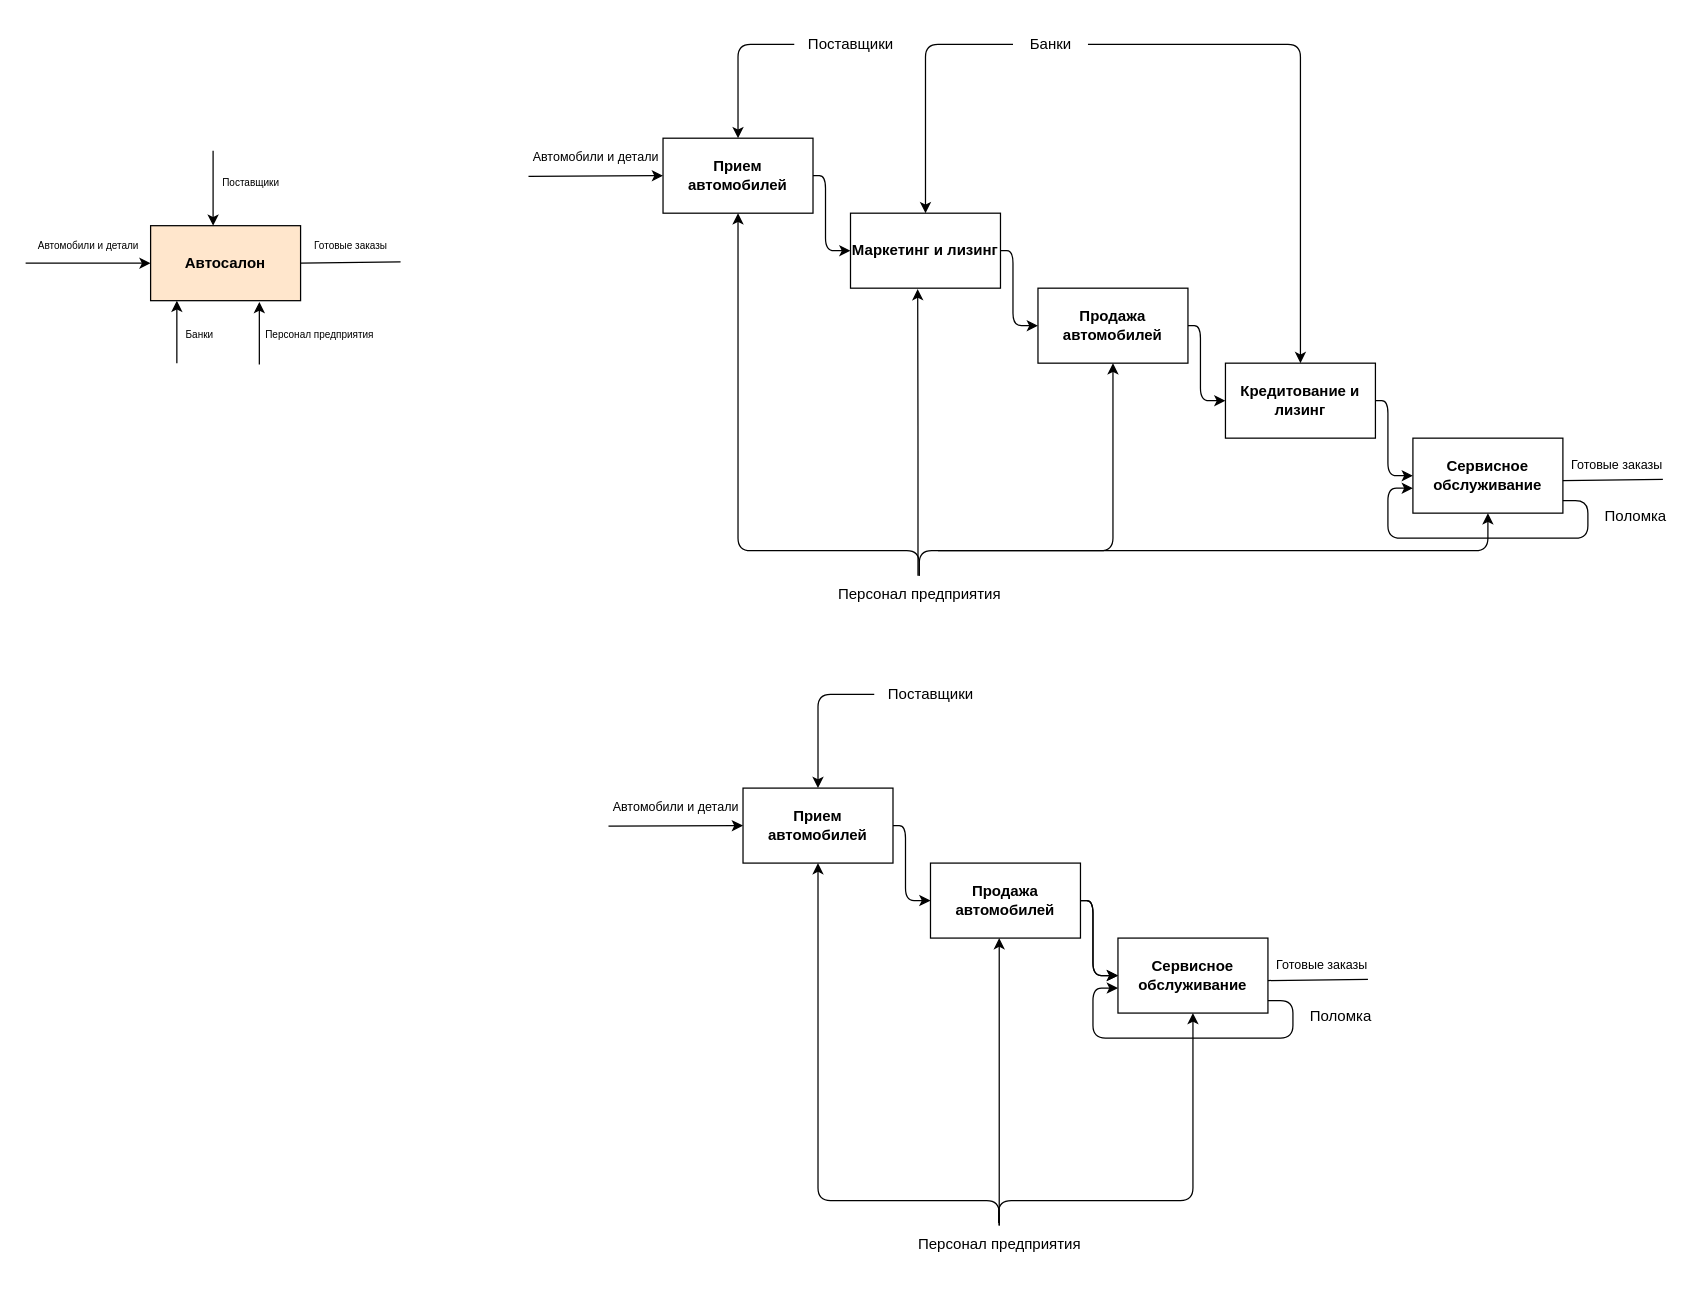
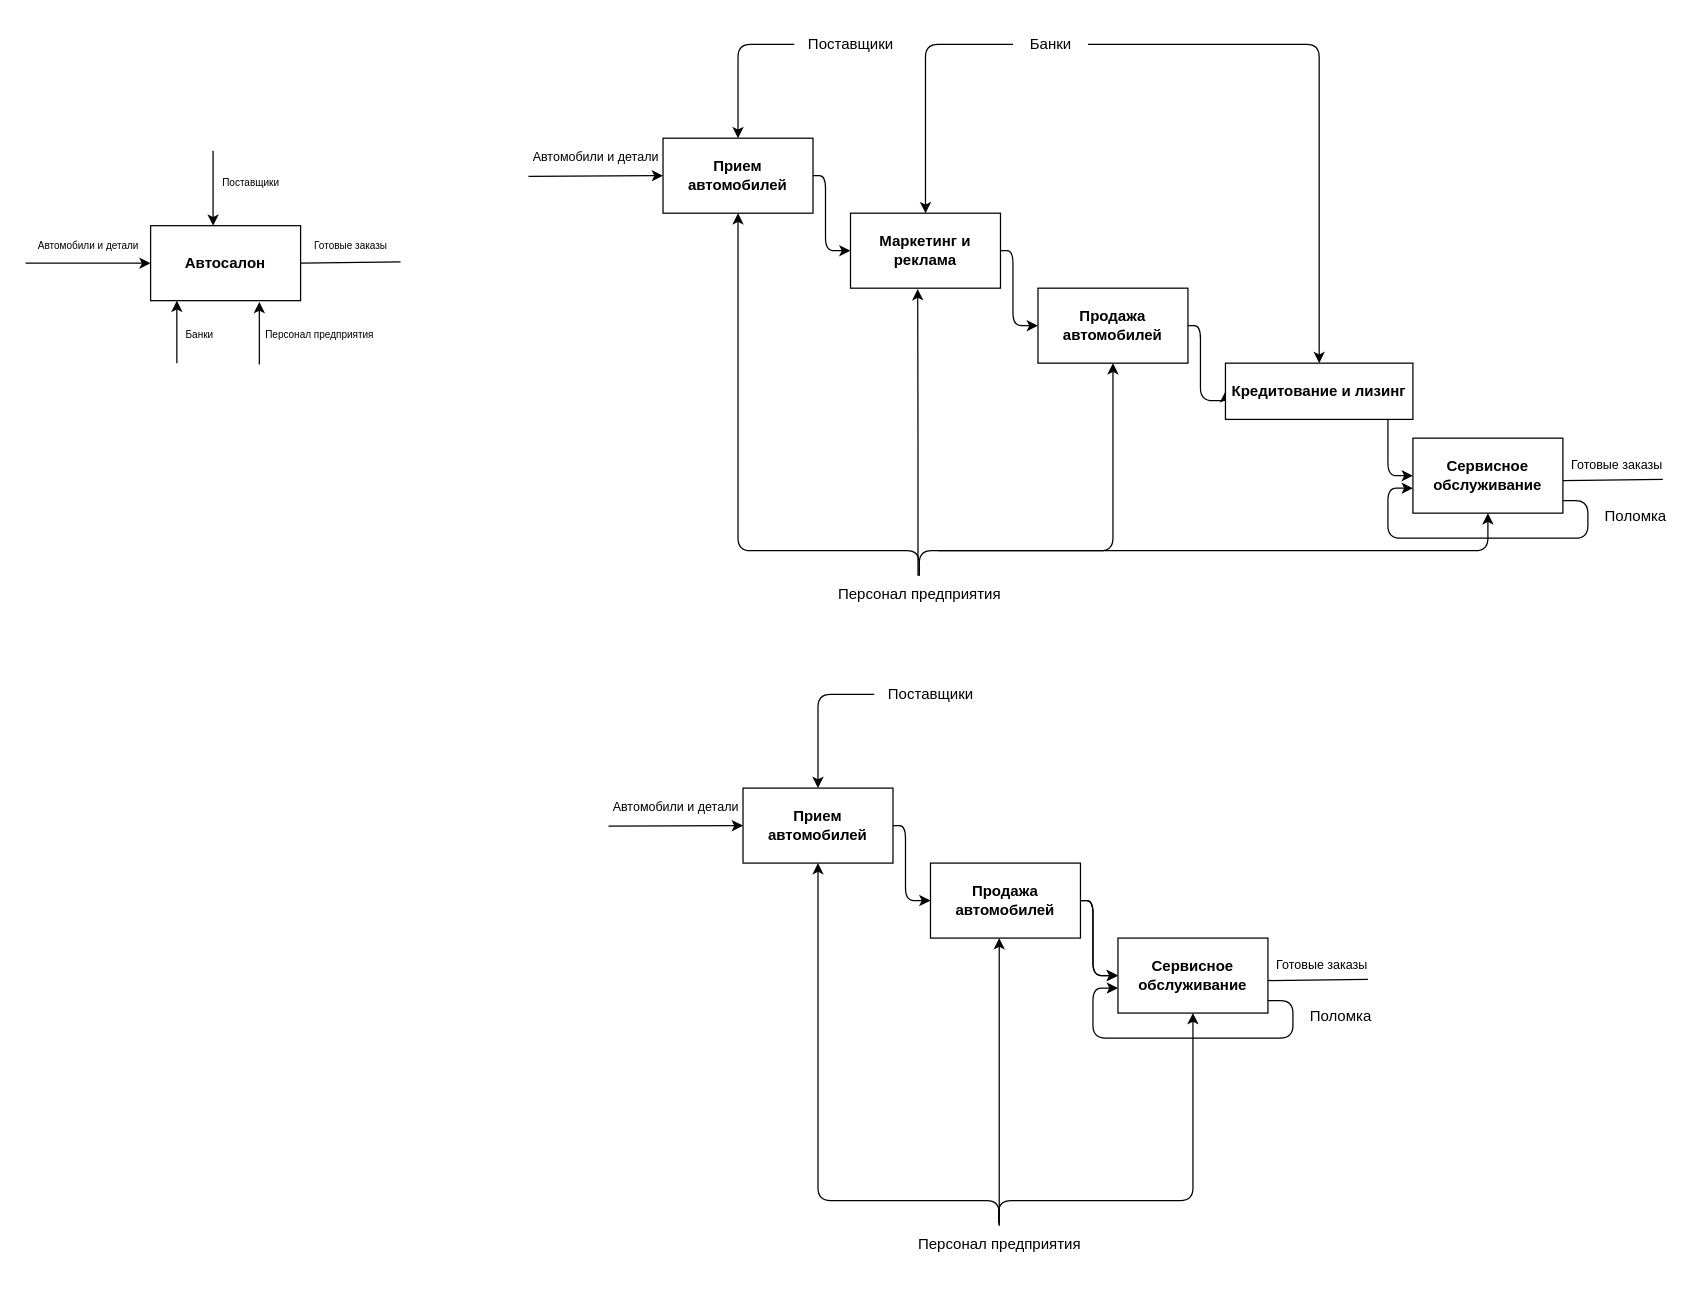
(926, 251) -> (926, 251)
(226, 263) -> (226, 263)
(1301, 401) -> (1319, 391)
